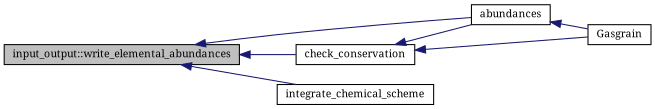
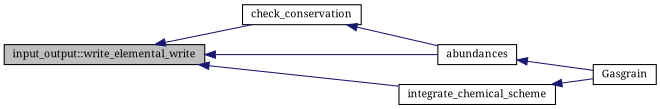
(507, 43) -> (578, 81)
(122, 55) -> (104, 55)
